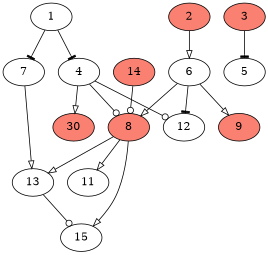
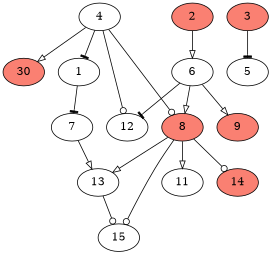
(64, 43) -> (90, 42)
(132, 95) -> (208, 153)
(121, 184) -> (149, 178)
